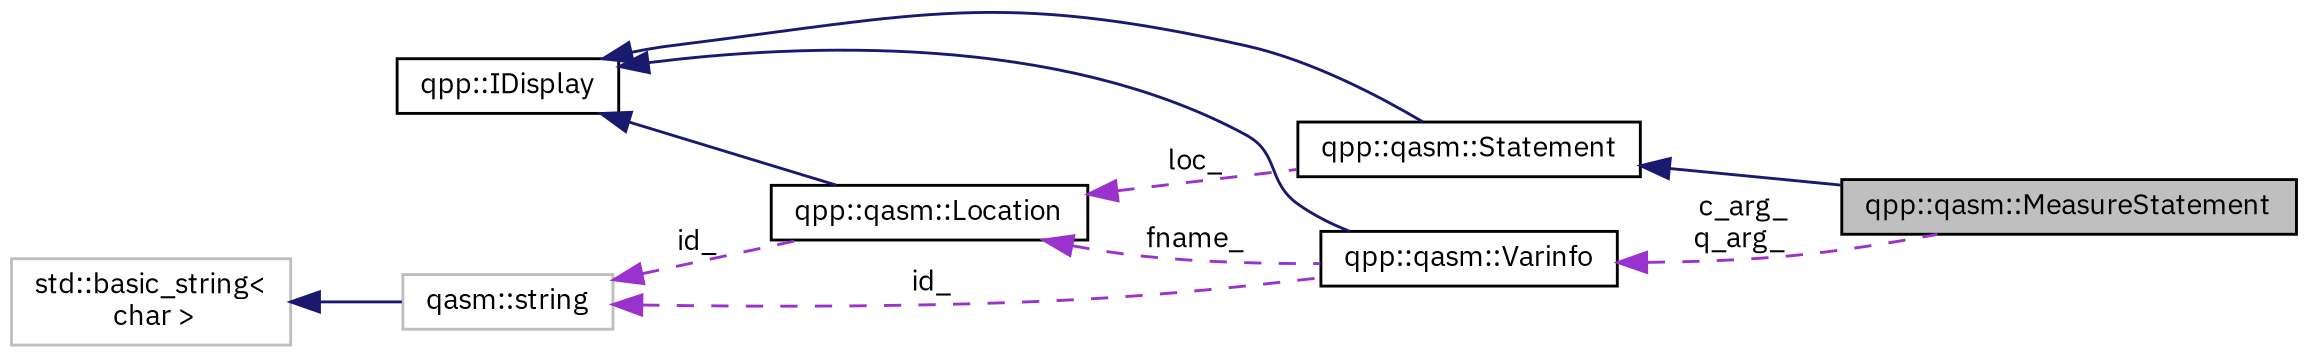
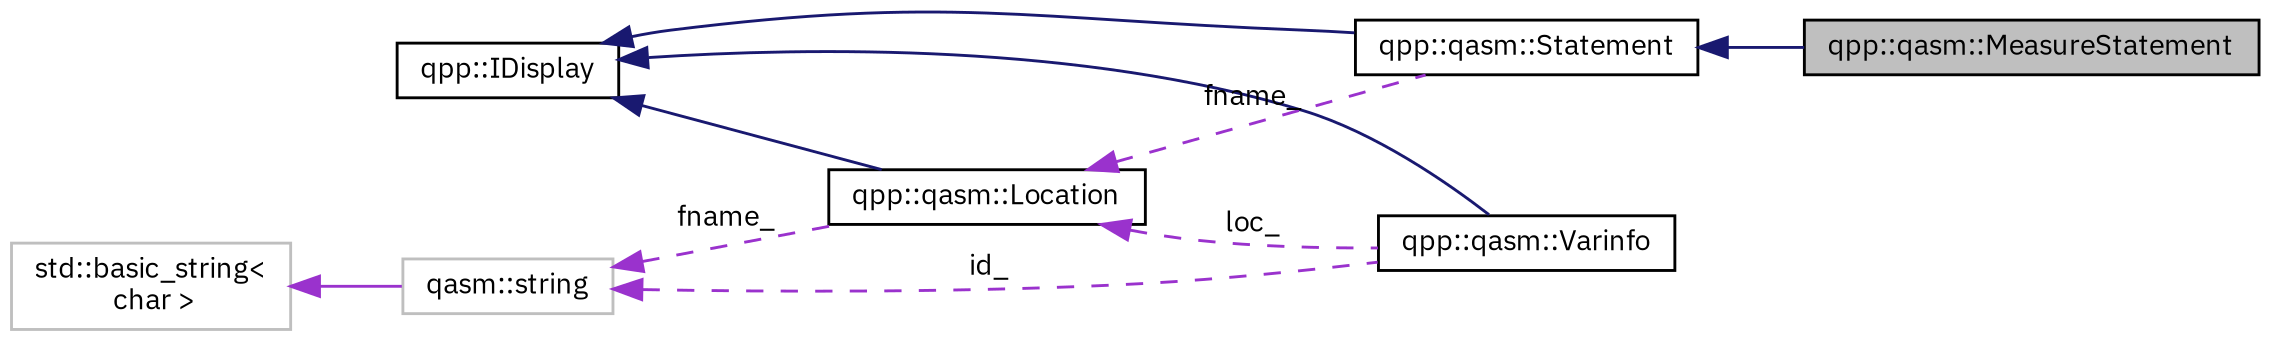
(1193, 162) -> (1250, 98)
(1193, 240) -> (1250, 224)
(695, 243) -> (724, 219)
(1793, 256) -> none
(361, 302) -> (361, 286)
